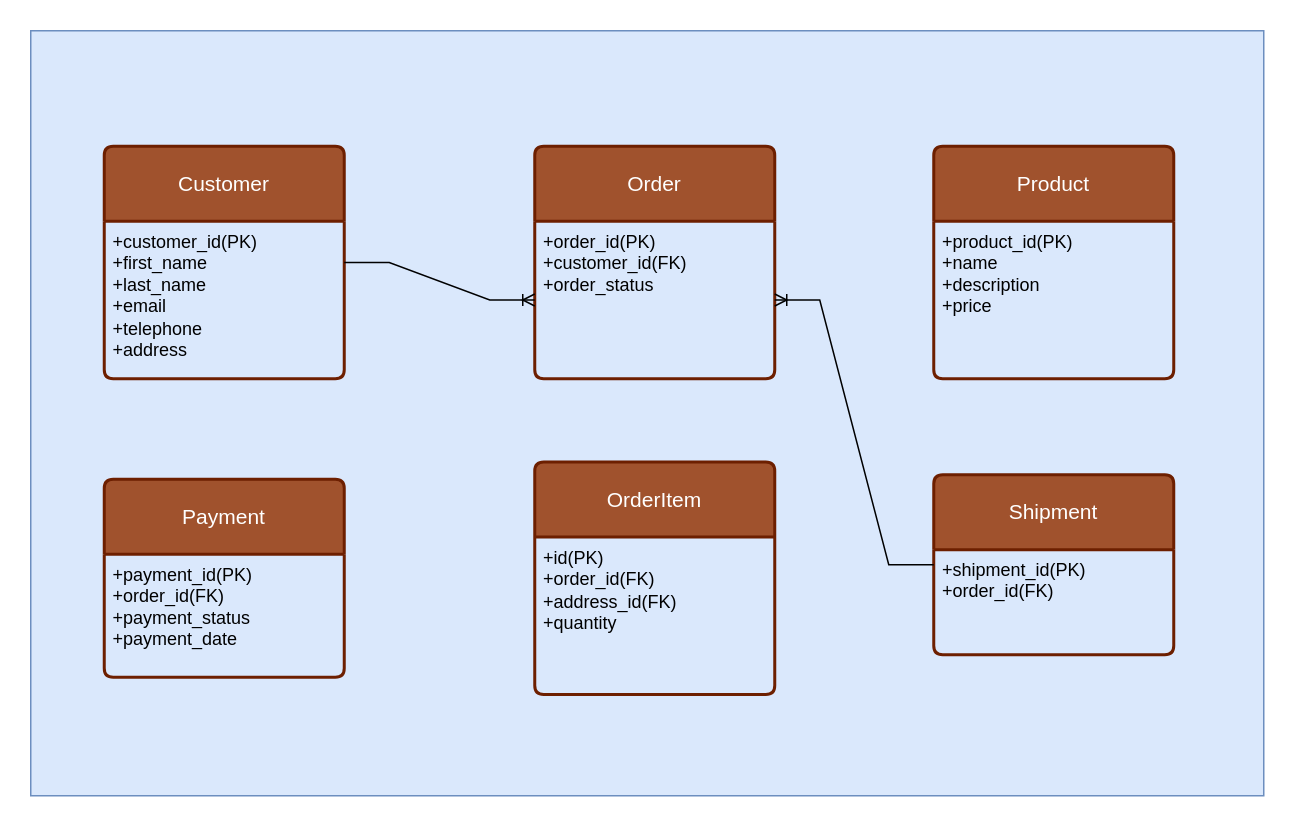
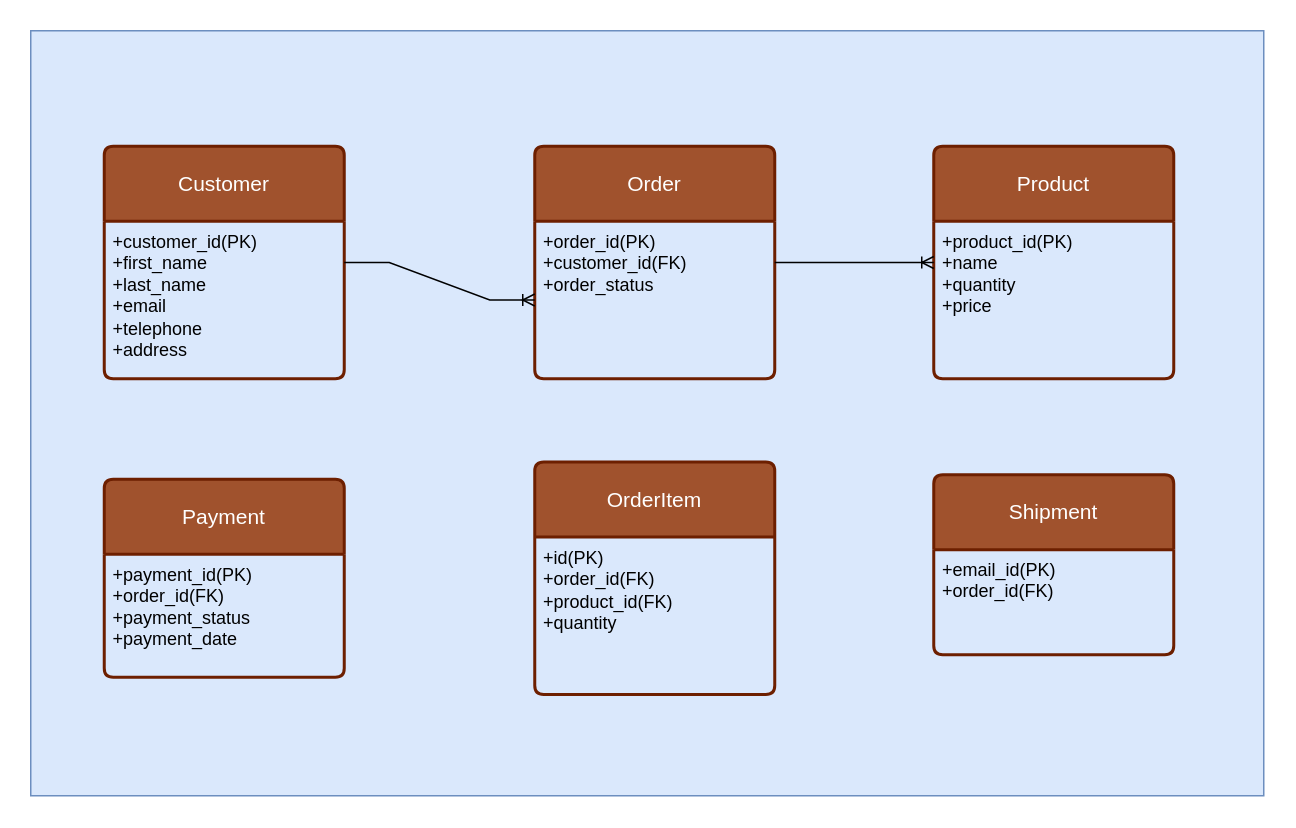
none -> (853, 263)
(1016, 275) -> (1016, 275)
(854, 432) -> none
(1019, 582) -> (1006, 582)
(617, 591) -> (617, 591)
